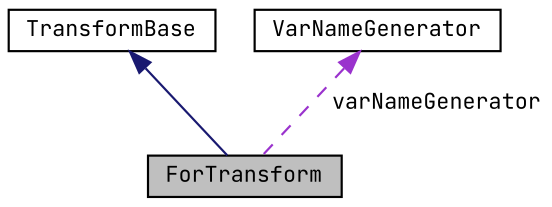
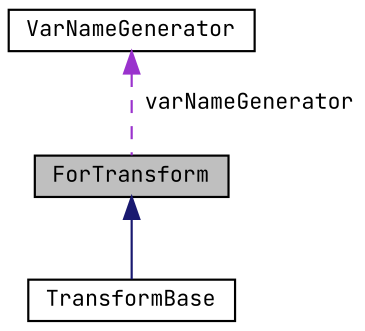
(186, 112) -> (132, 249)
